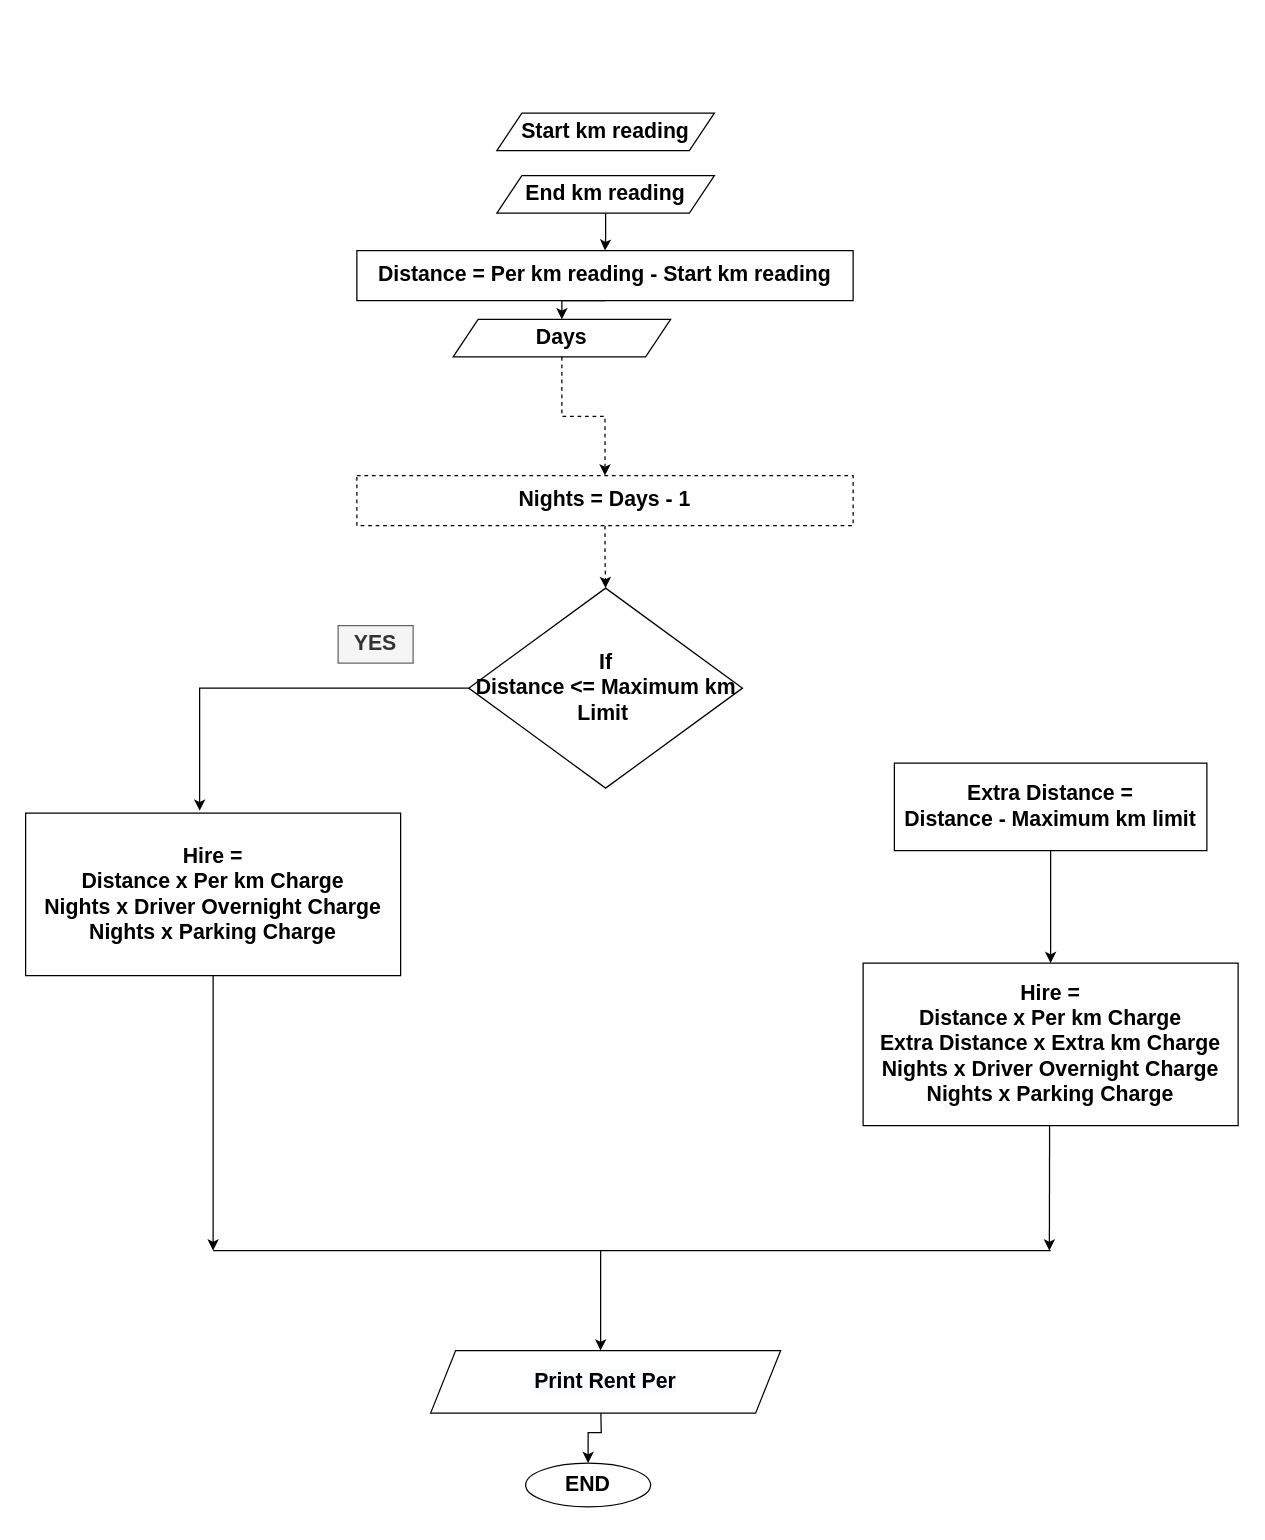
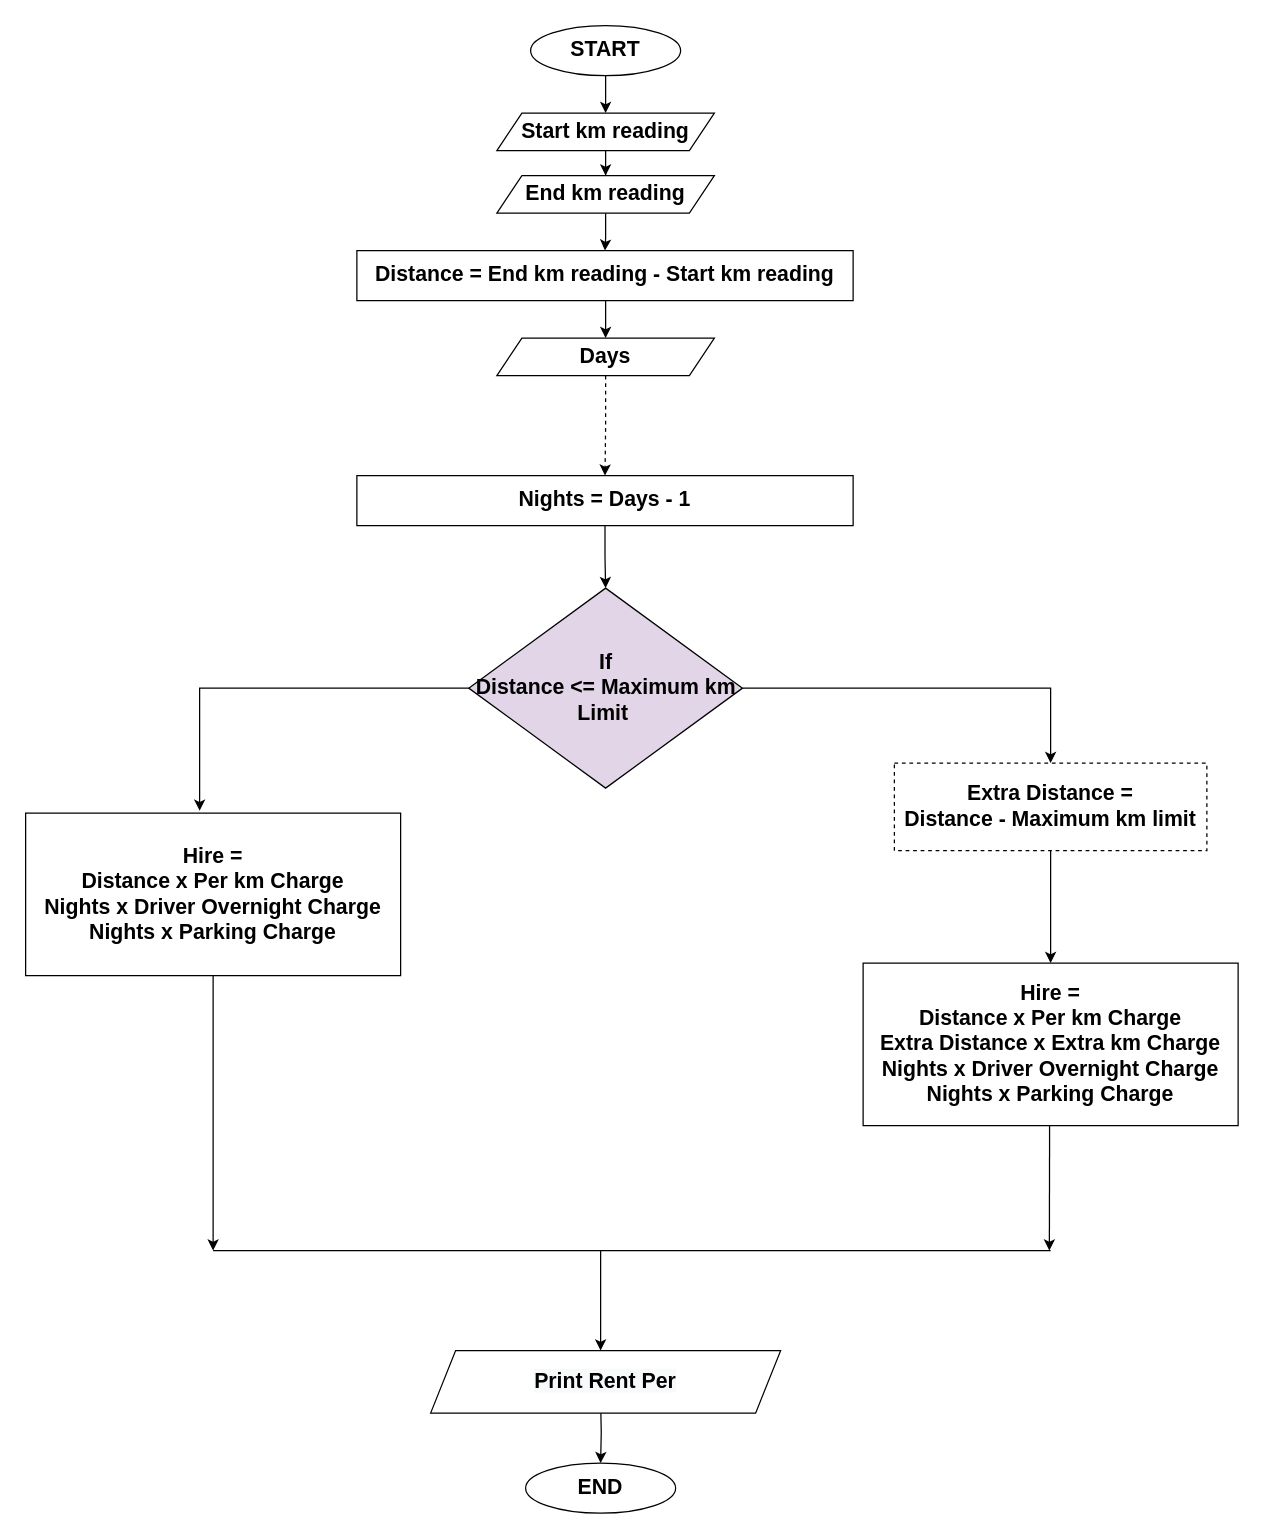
none -> (606, 51)
none -> (606, 99)
none -> (606, 168)
(605, 276) -> (605, 276)
(562, 338) -> (606, 357)
(605, 501) -> (605, 501)
(605, 552) -> (605, 552)
(376, 644) -> none
(606, 688) -> (606, 688)
none -> (930, 688)
(1051, 807) -> (1051, 807)
(588, 1485) -> (601, 1488)
